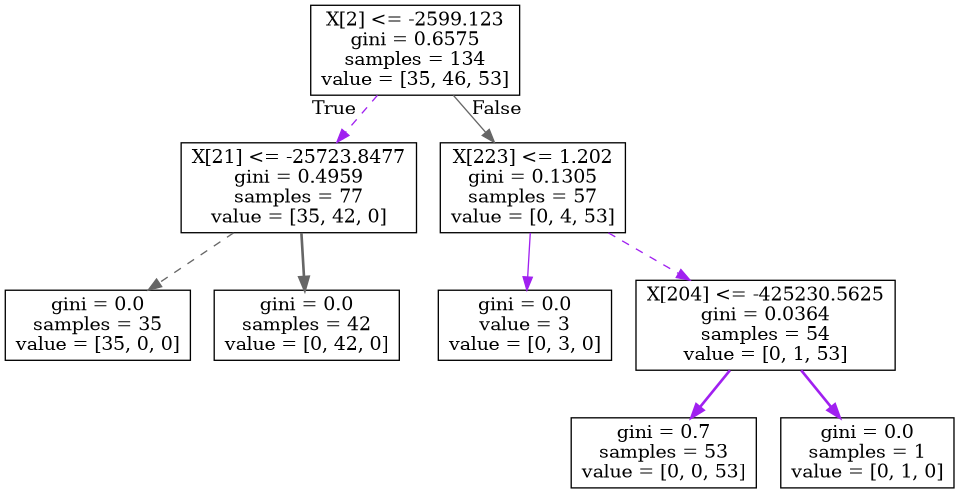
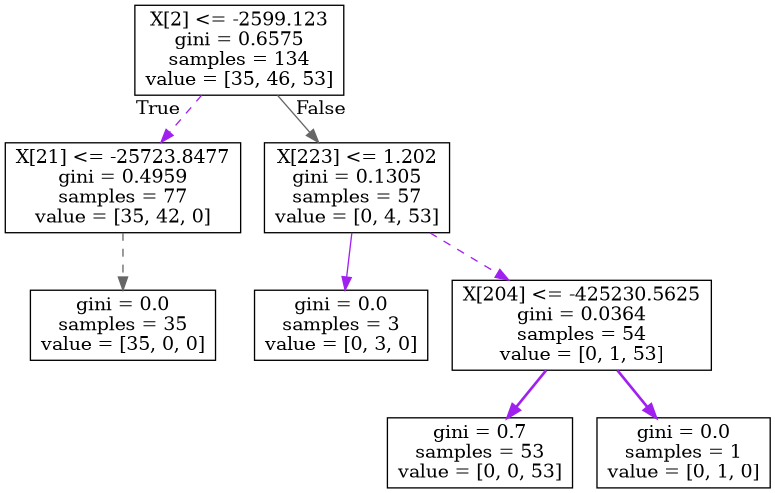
(307, 325) -> none
(525, 325) -> (341, 325)
